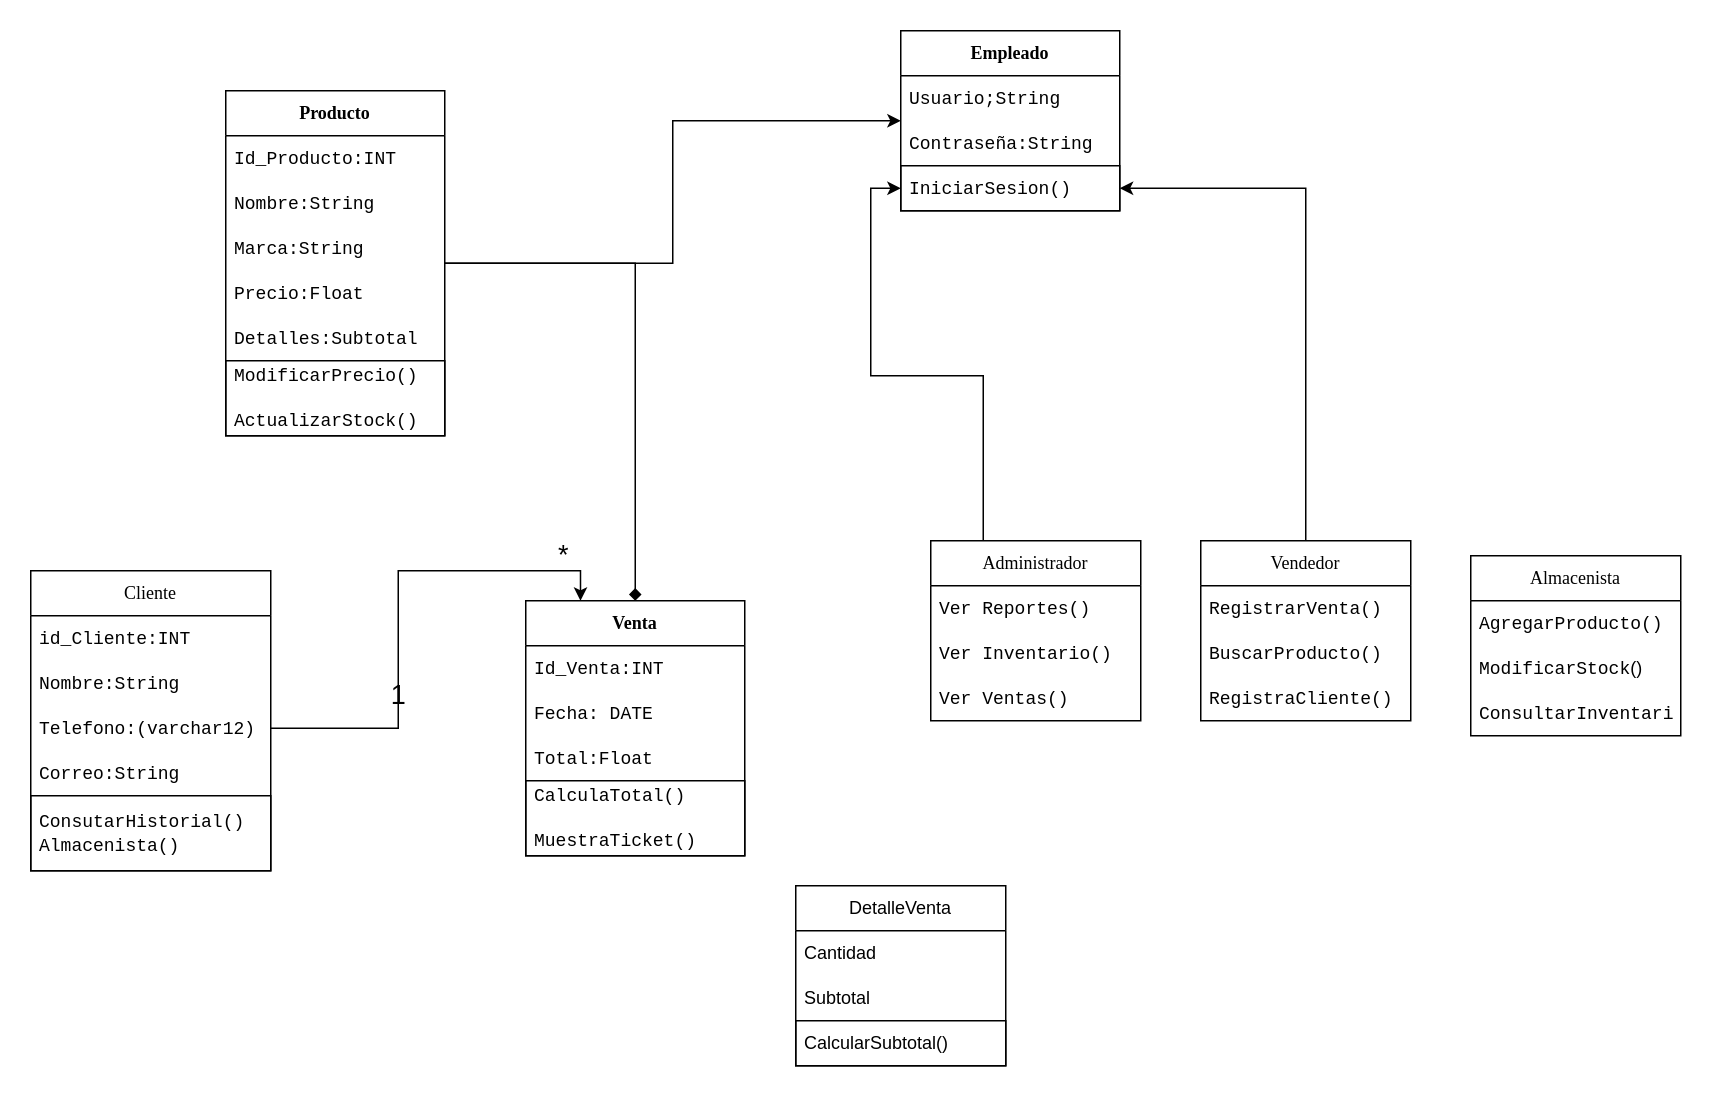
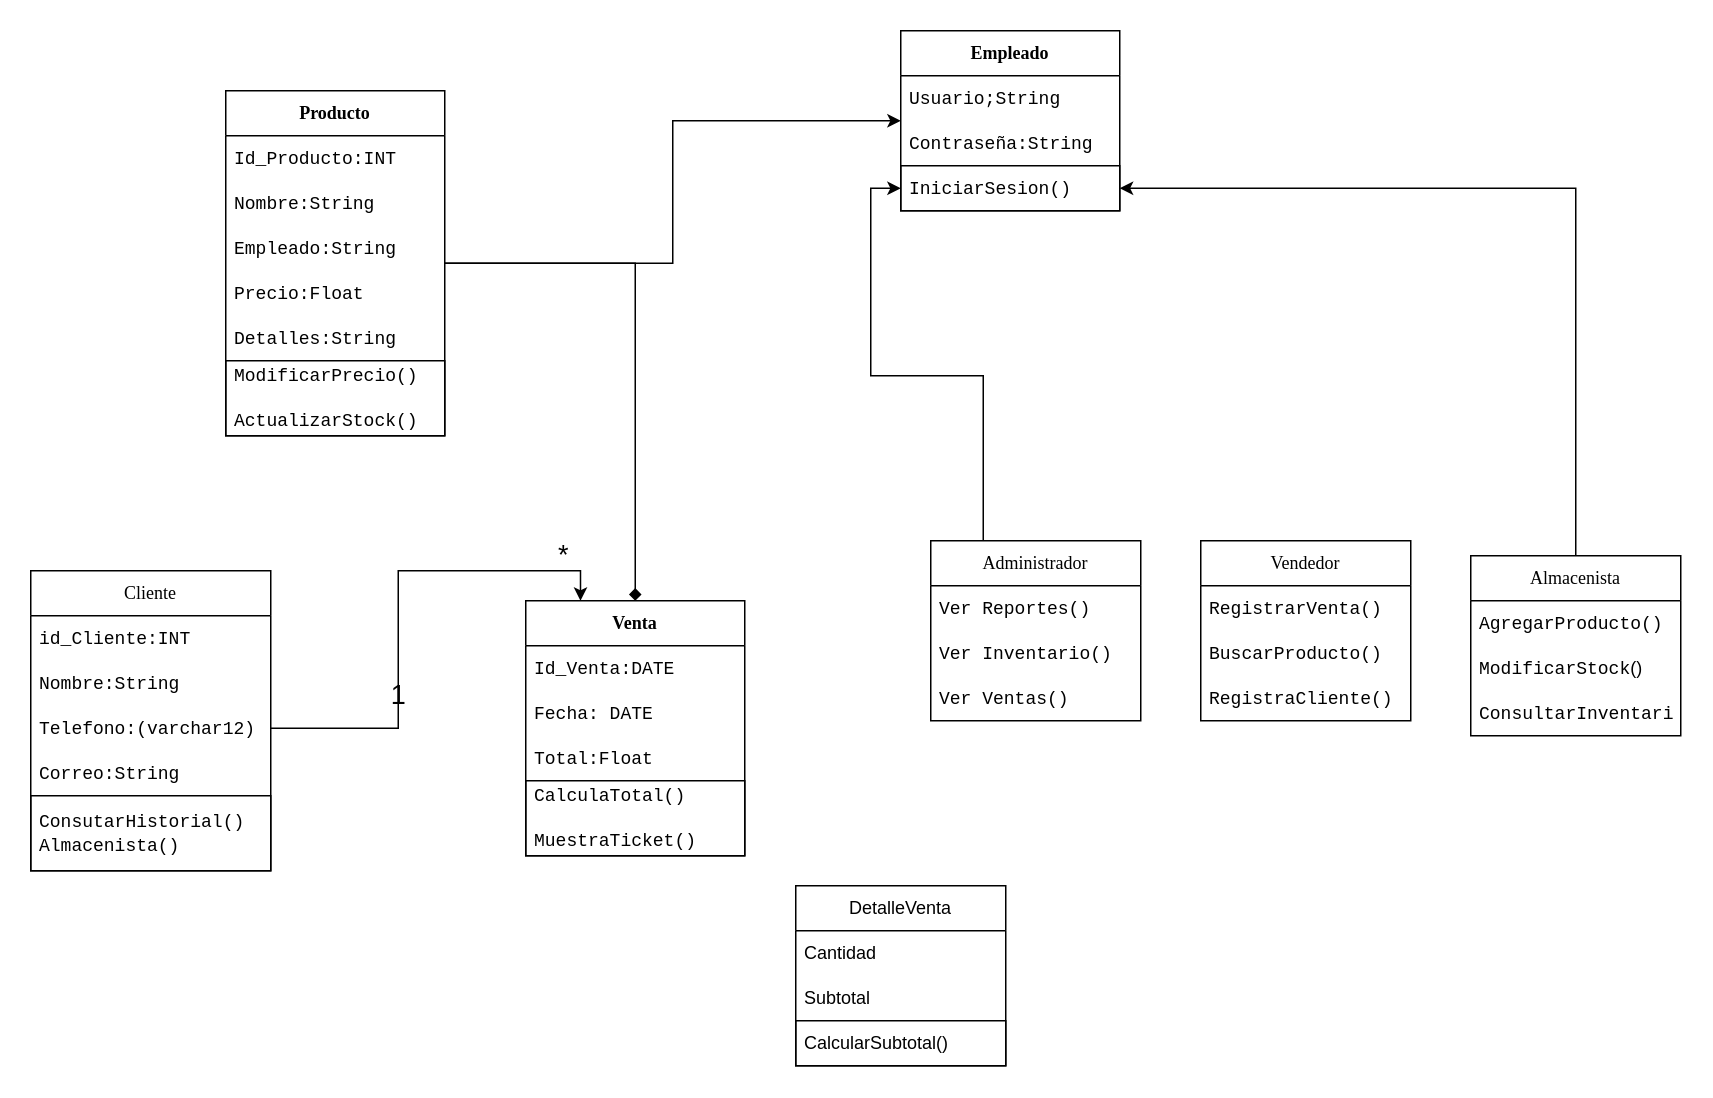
none -> (1576, 238)
(291, 248) -> (303, 248)
(311, 338) -> (301, 338)
(1306, 366) -> none
(593, 668) -> (598, 668)
